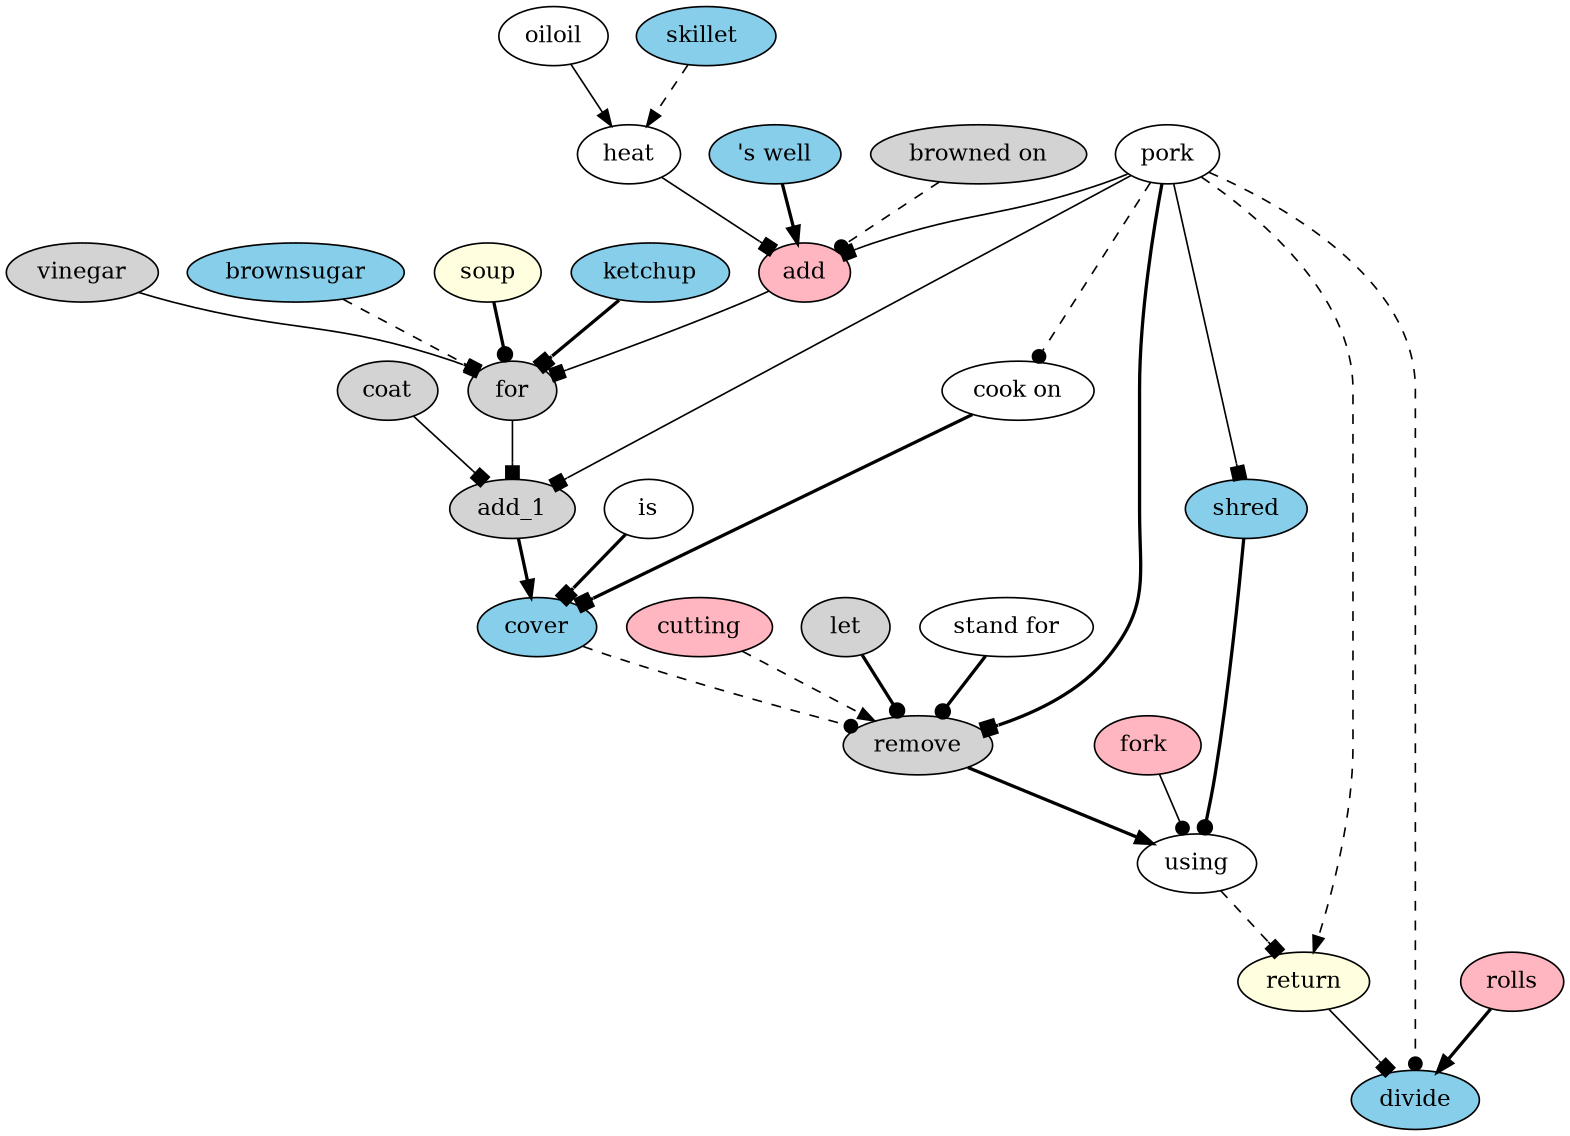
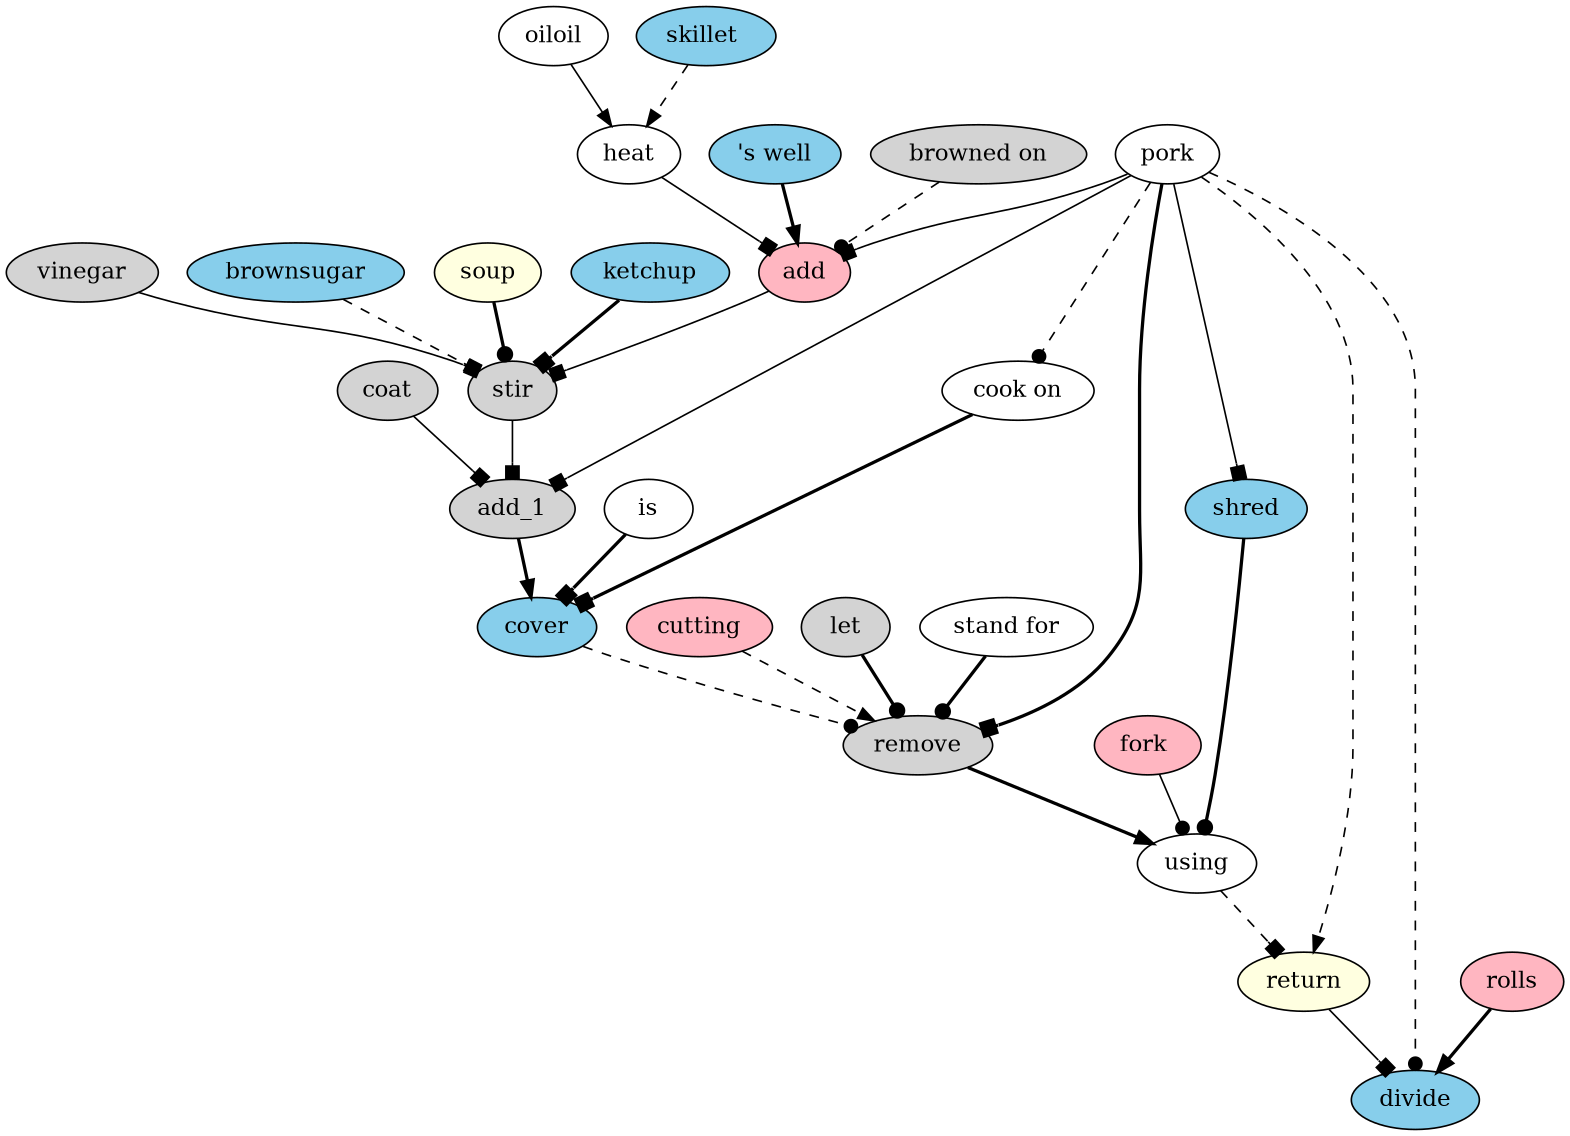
(512, 391) -> (512, 391)
